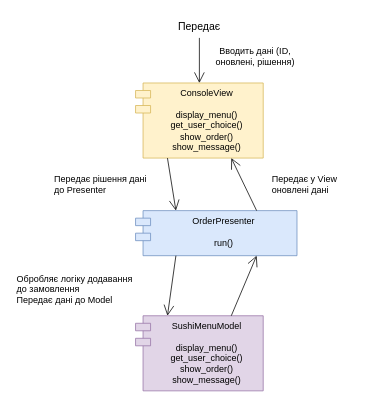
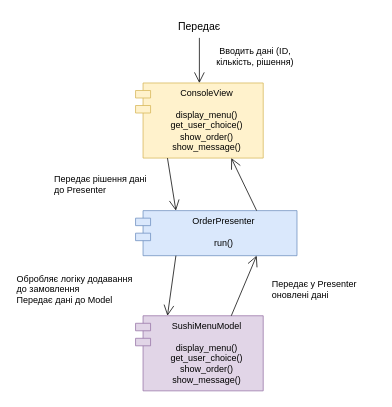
(255, 57) -> (255, 57)
(323, 184) -> none
none -> (323, 289)
